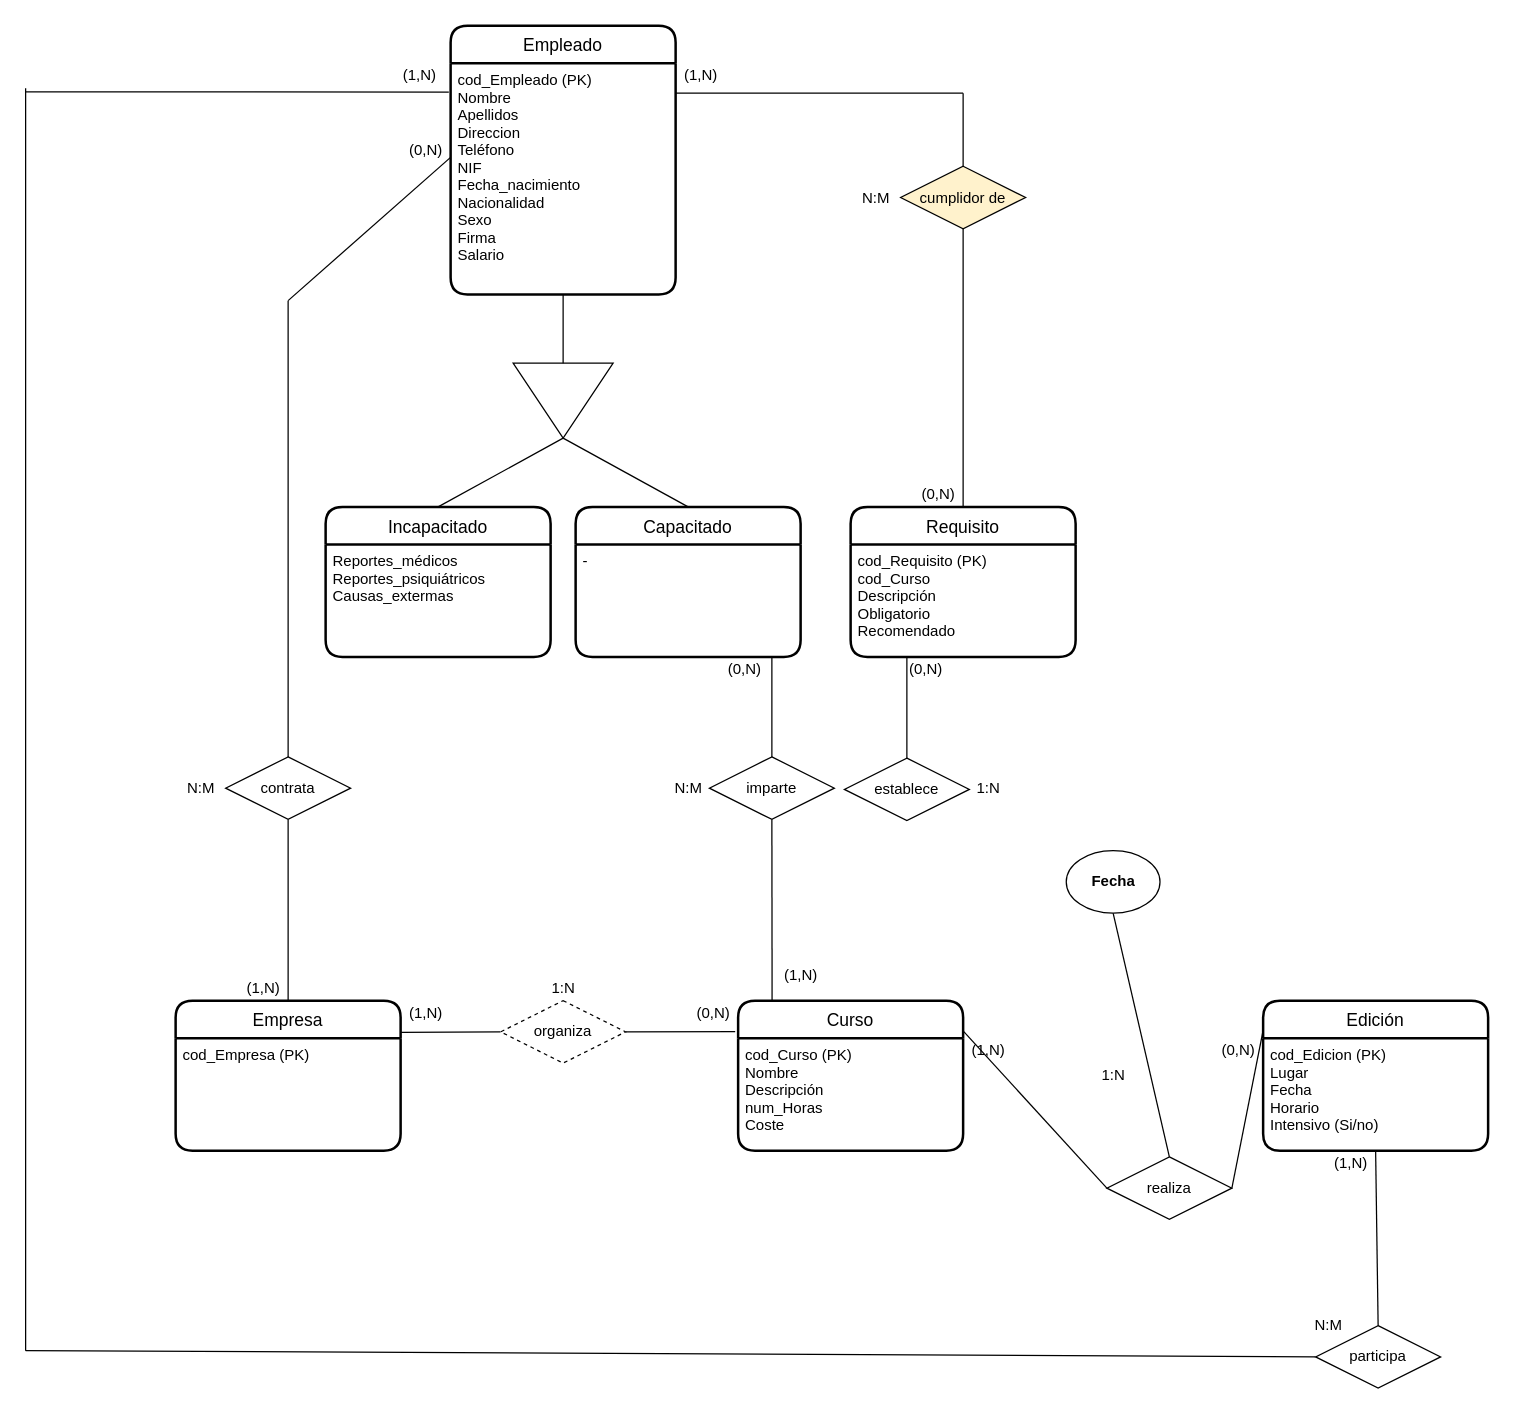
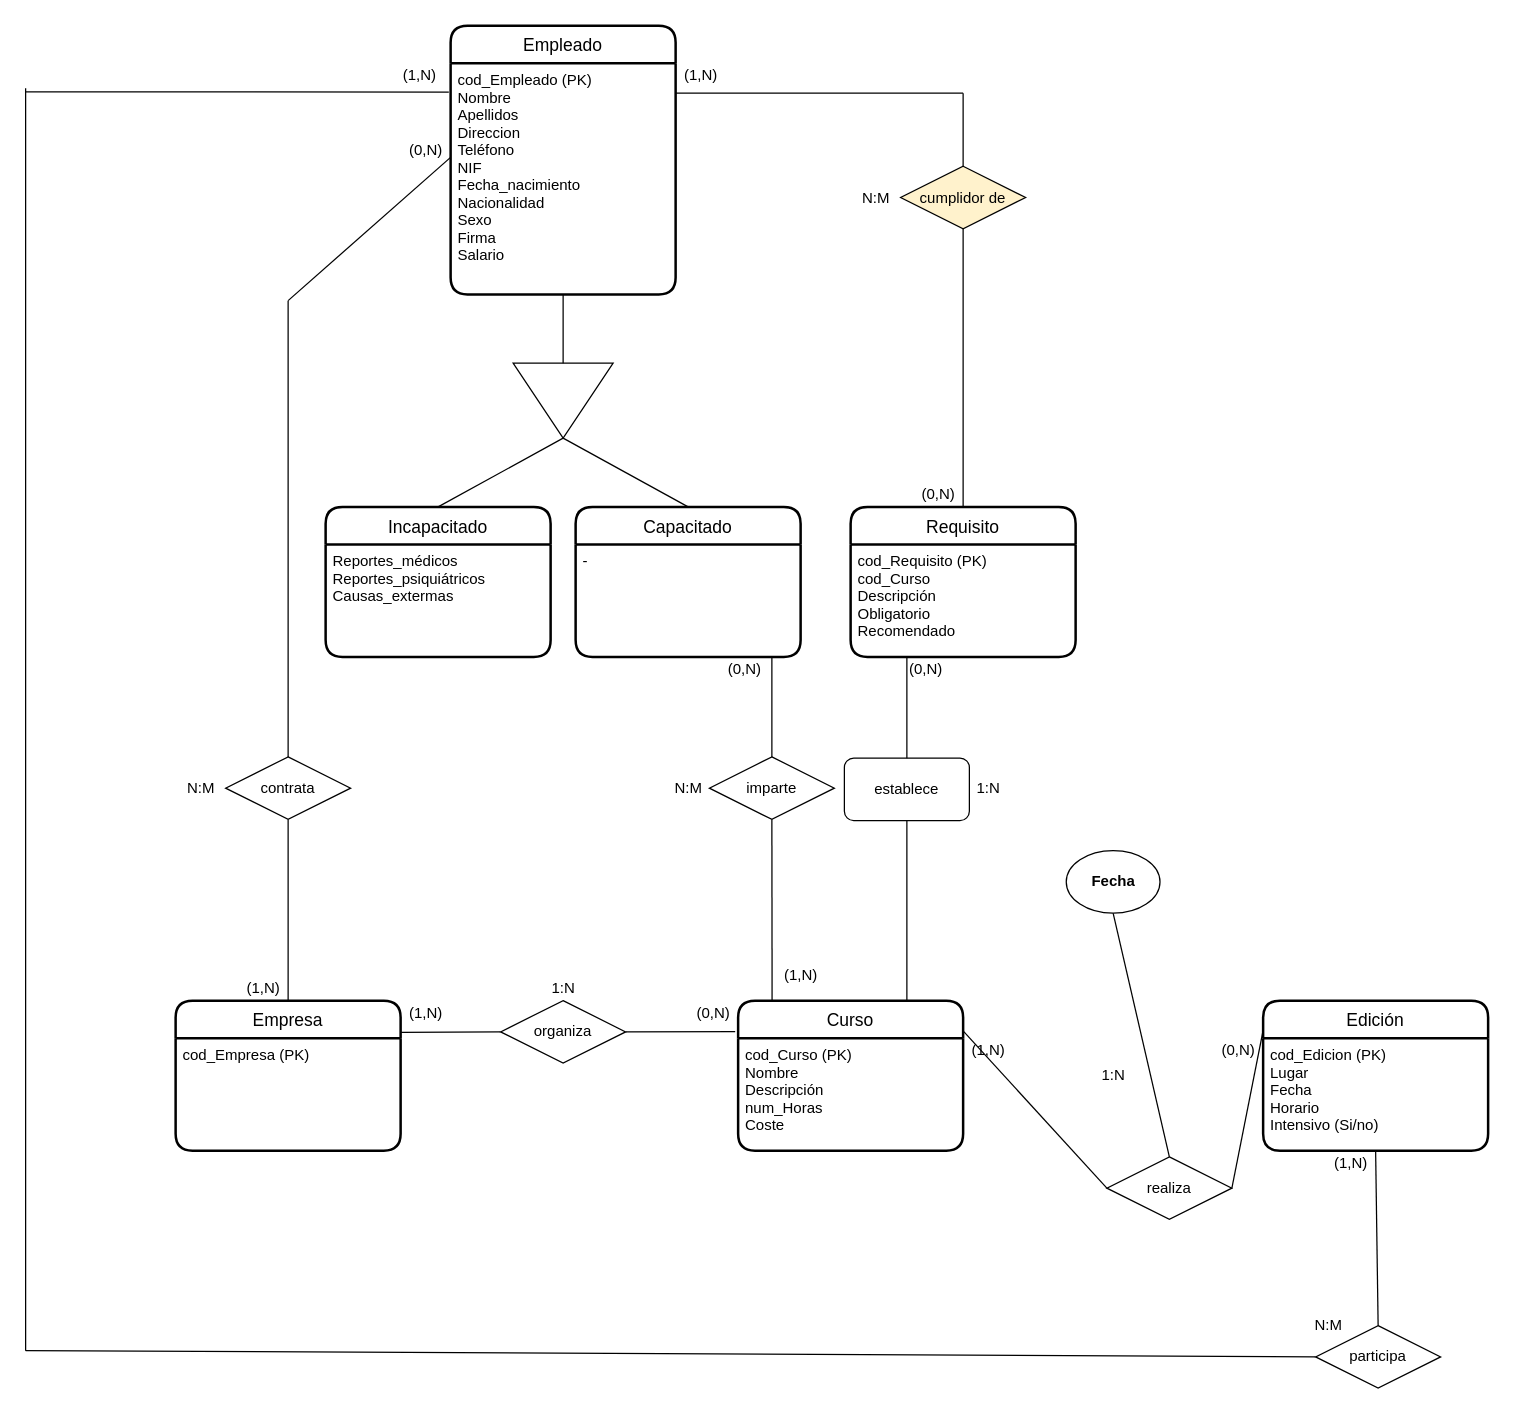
(907, 789) -> (907, 789)
none -> (907, 910)
(563, 1032) -> (563, 1032)
